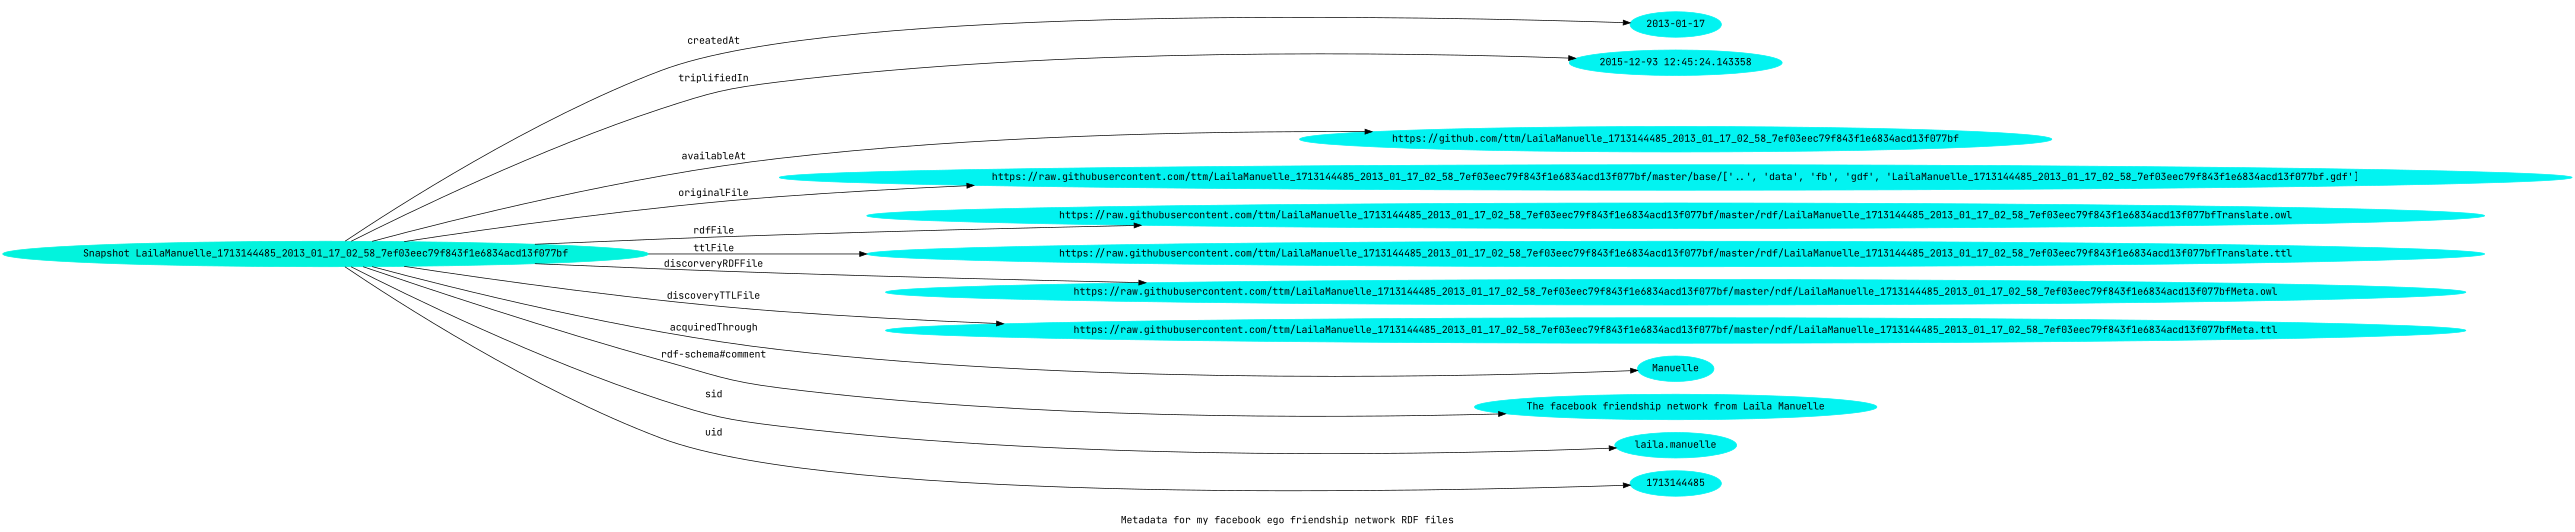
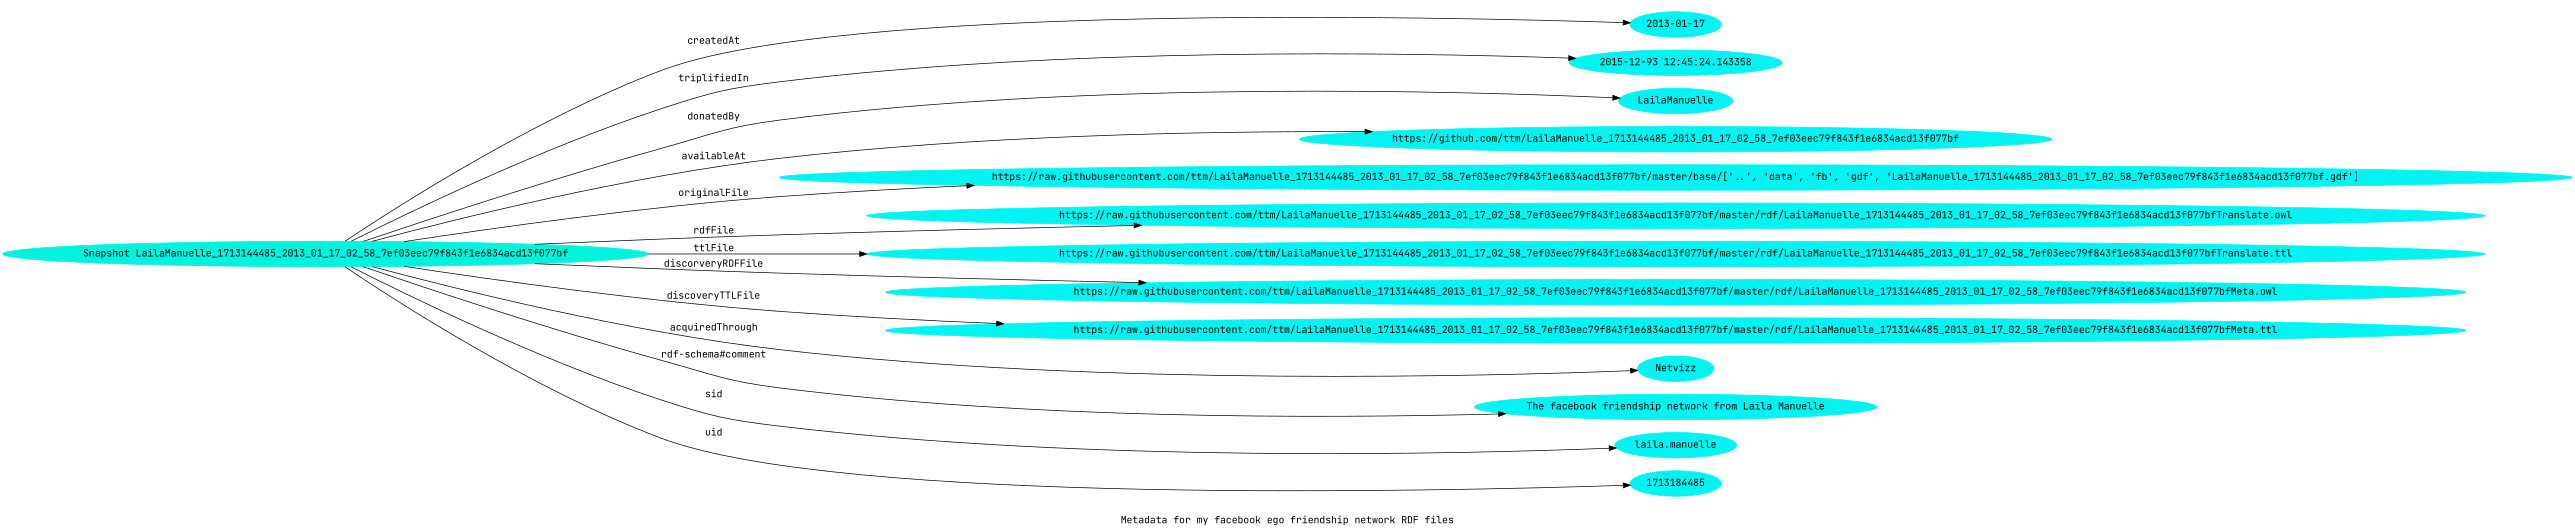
none -> (1676, 101)
(1676, 369) -> (1676, 369)
(1676, 483) -> (1676, 483)
